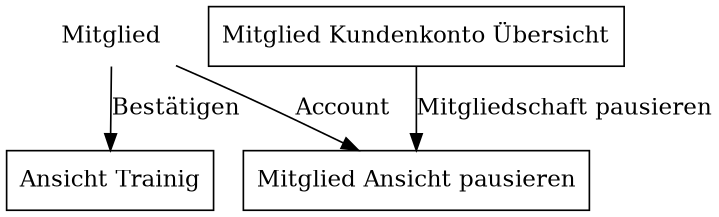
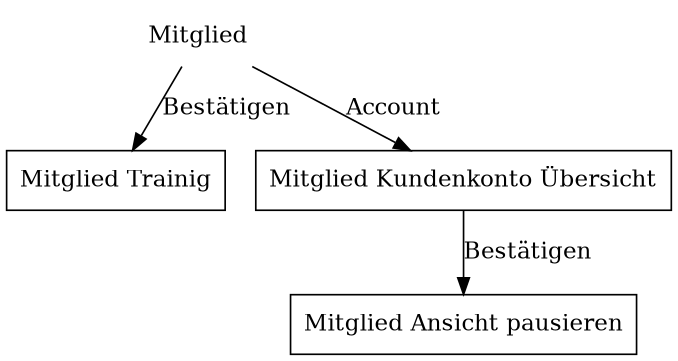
(260, 103) -> (324, 105)
(565, 108) -> (528, 252)
(110, 180) -> (116, 180)
